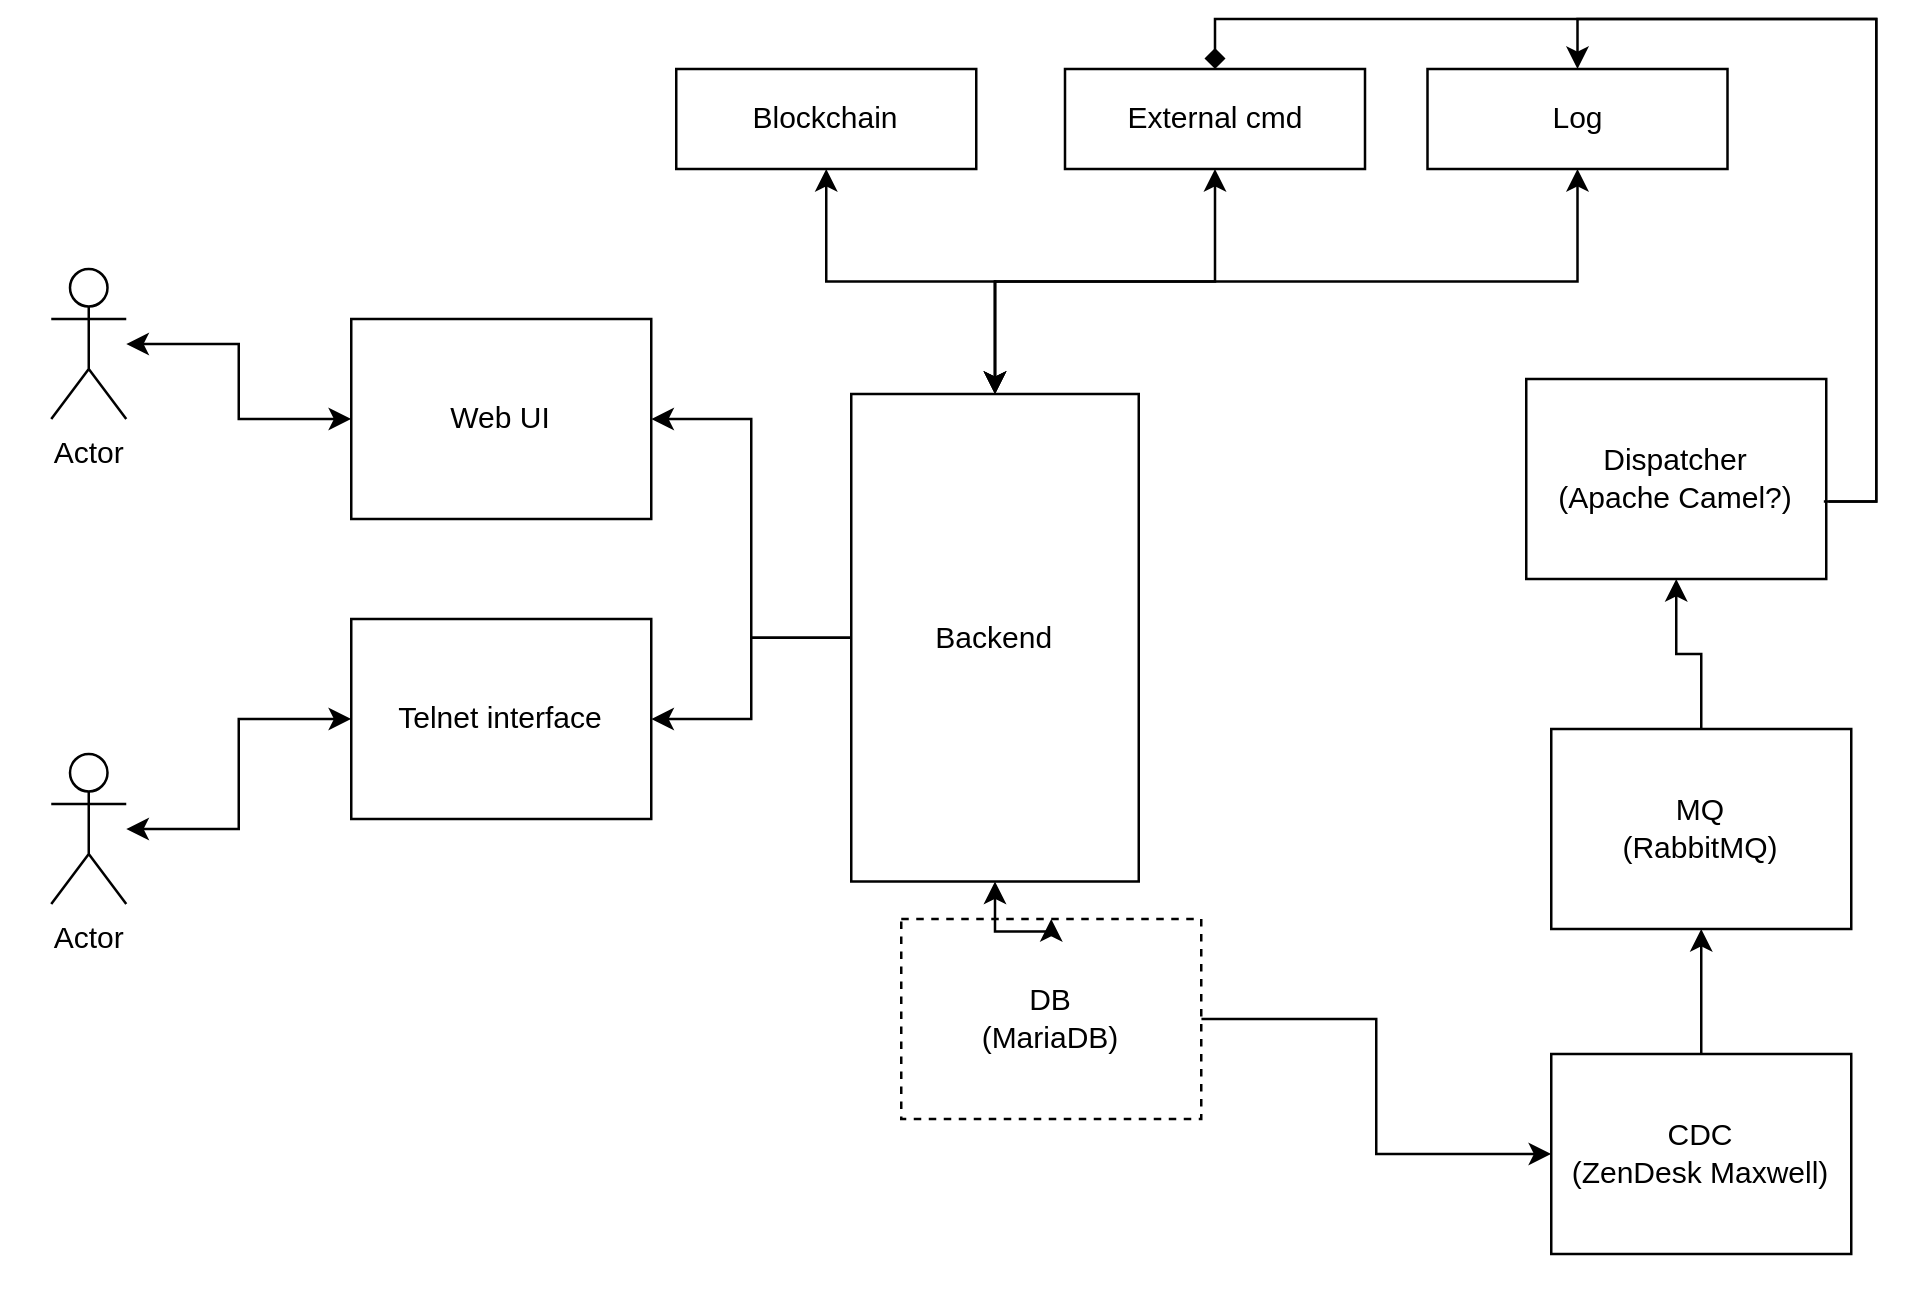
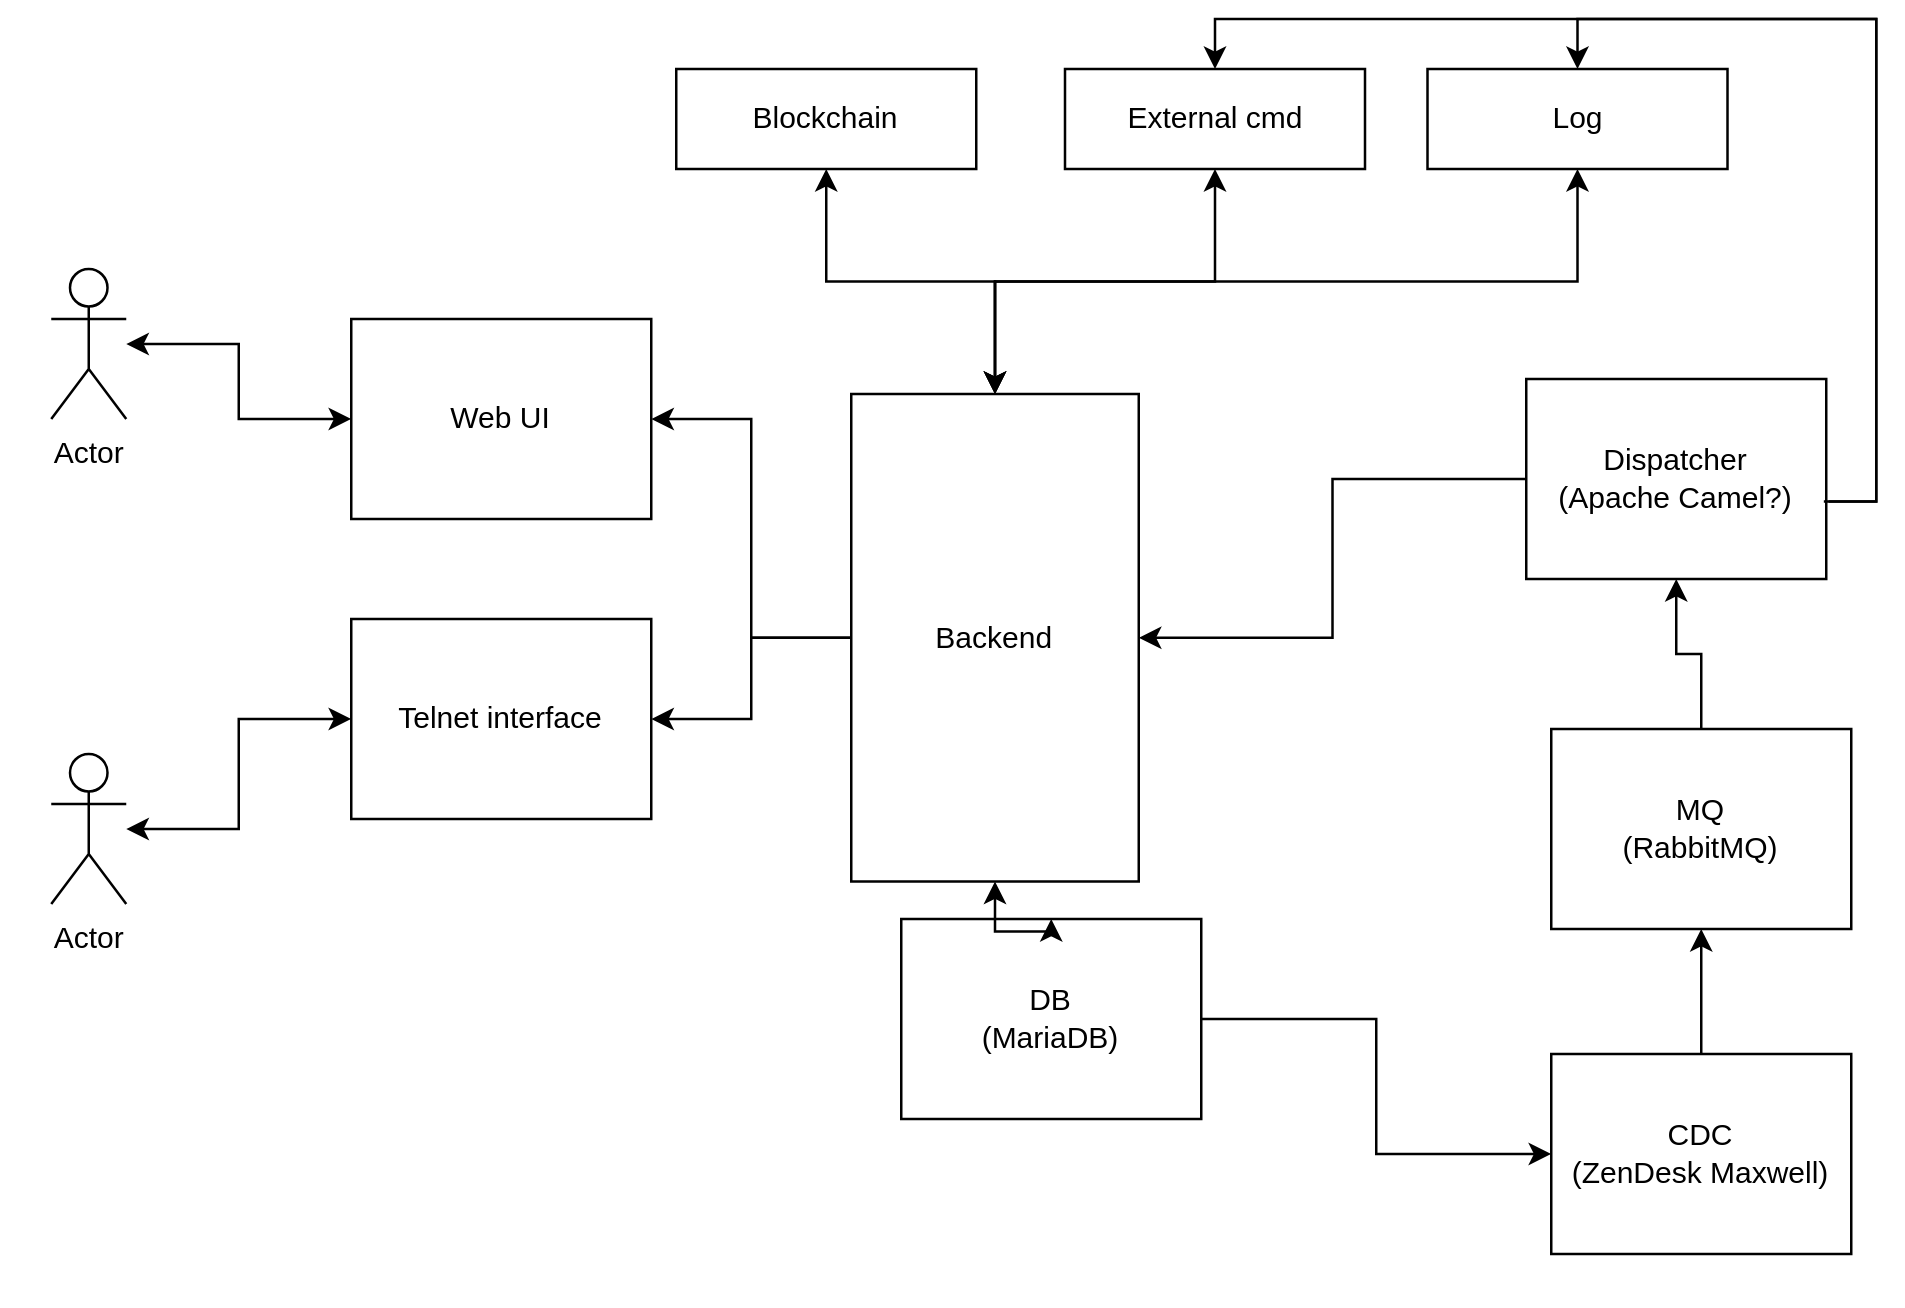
(1215, 48) -> (1215, 49)
none -> (1333, 550)
(1051, 1019) -> (1051, 1019)
